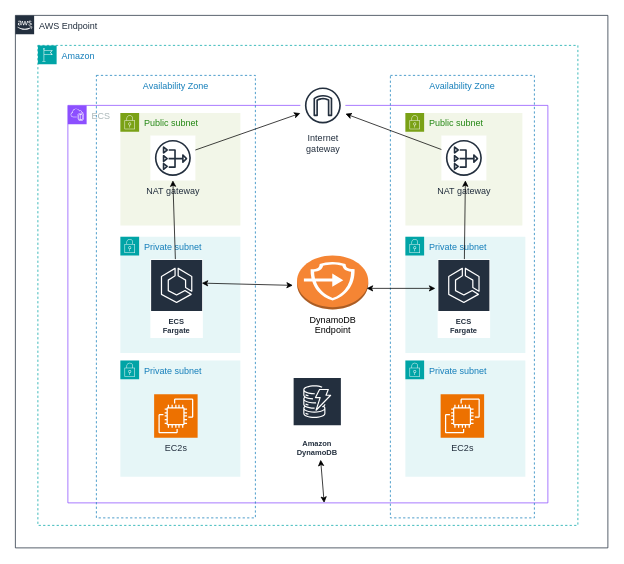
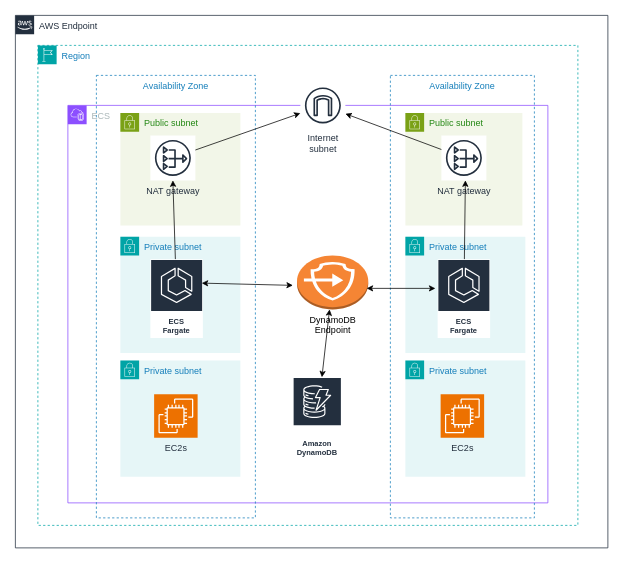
(77, 56) -> (76, 56)
(323, 144) -> (323, 144)
(322, 481) -> (326, 343)
